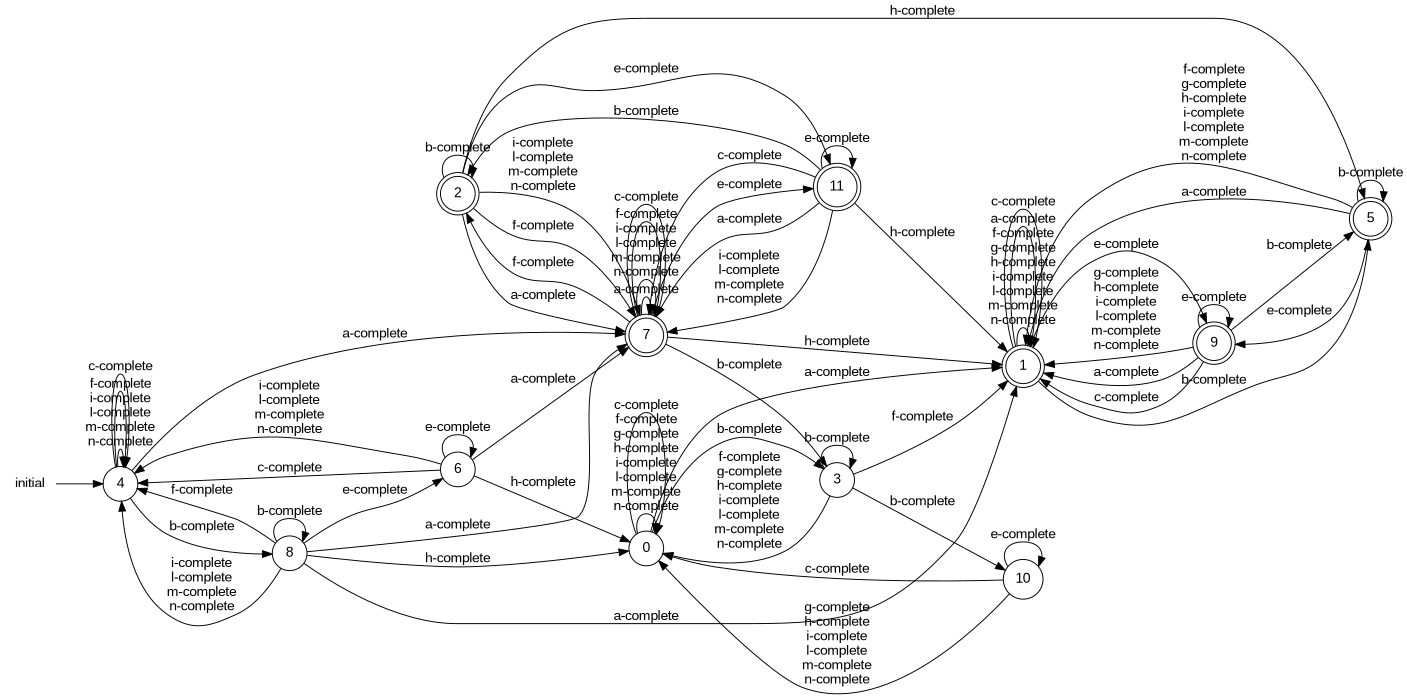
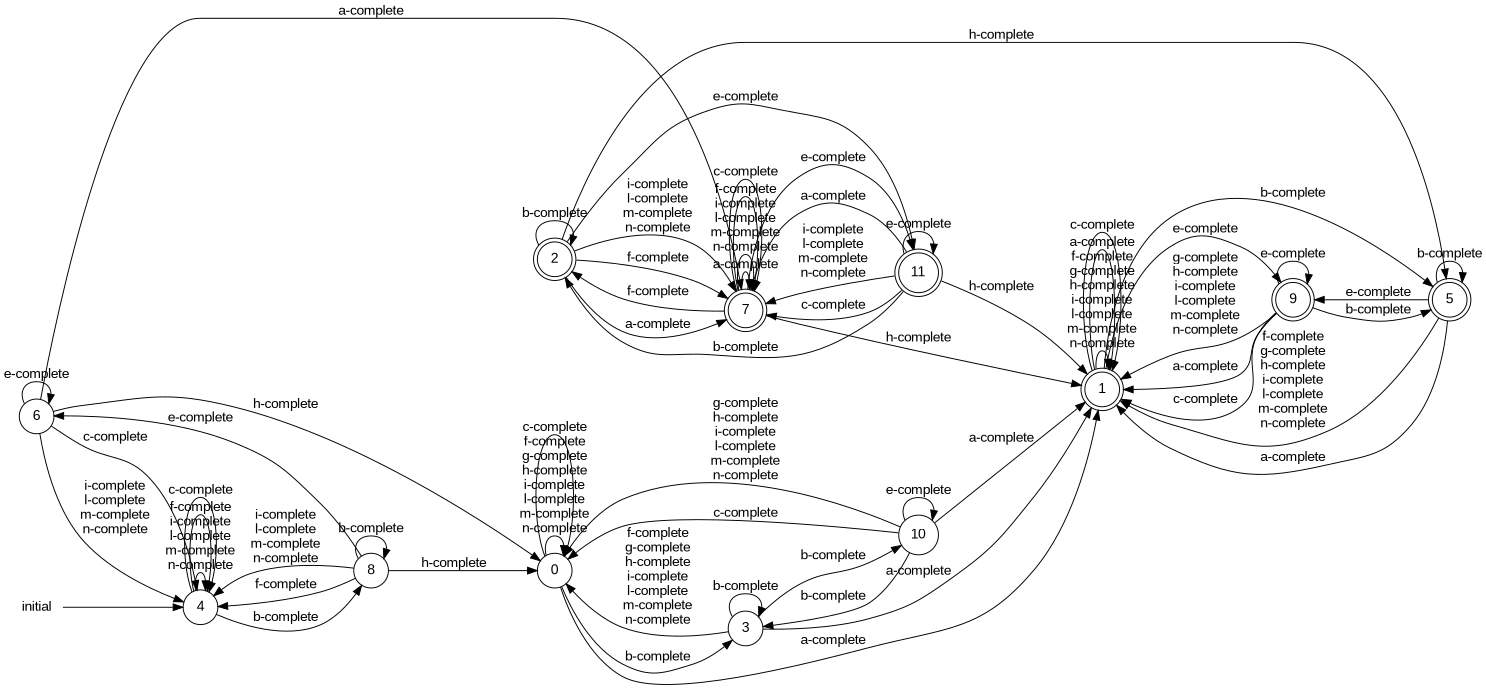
(355, 349) -> none
(750, 392) -> (853, 610)
(922, 417) -> (919, 571)
(533, 527) -> none
(693, 624) -> (1006, 466)
